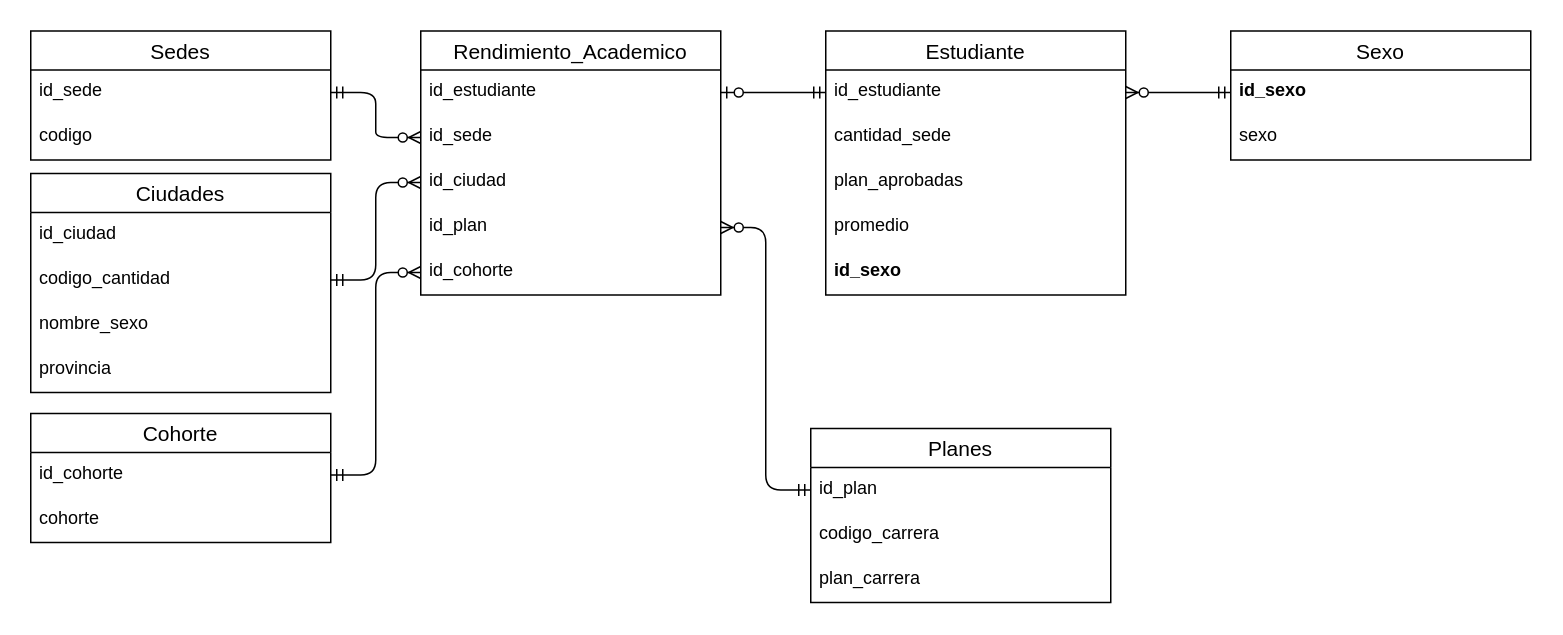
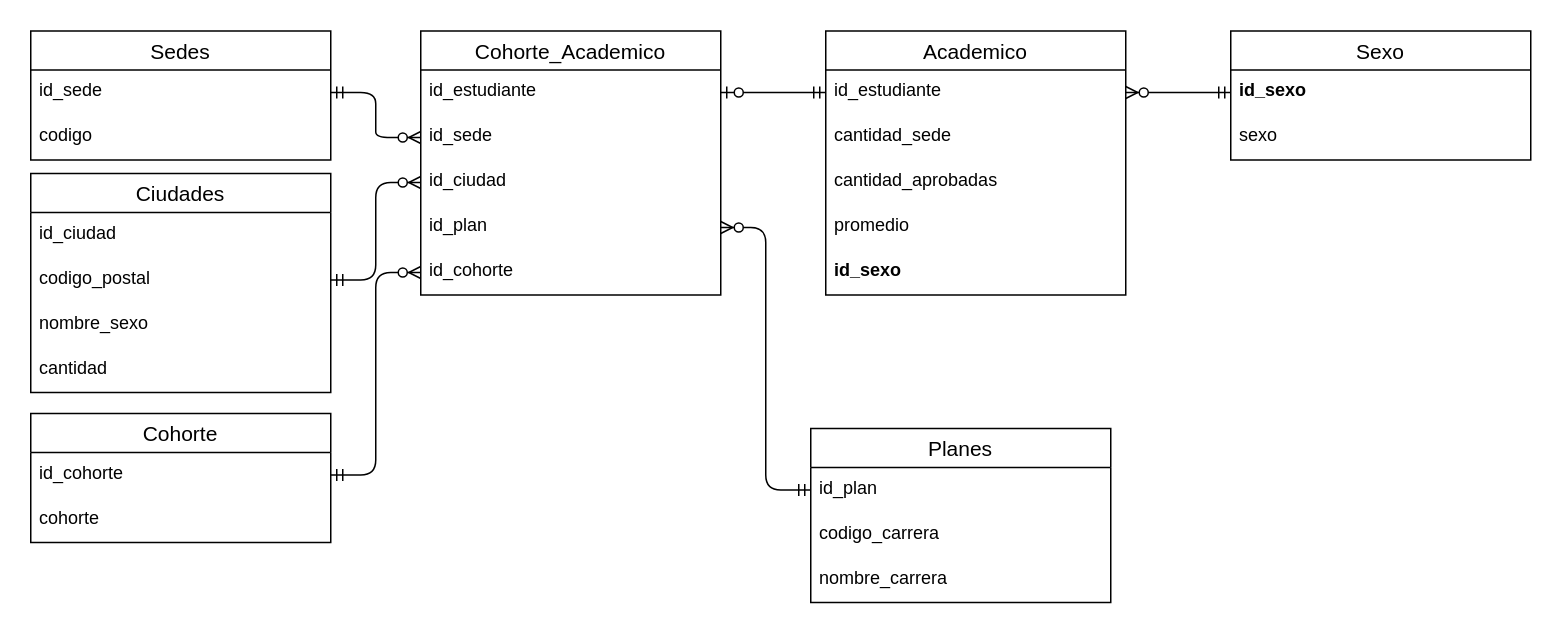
(570, 52) -> (570, 52)
(975, 52) -> (975, 52)
(902, 180) -> (922, 180)
(110, 278) -> (100, 278)
(80, 368) -> (77, 368)
(877, 578) -> (890, 578)
